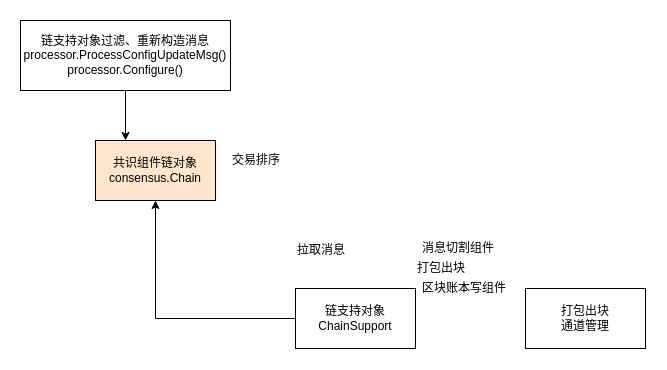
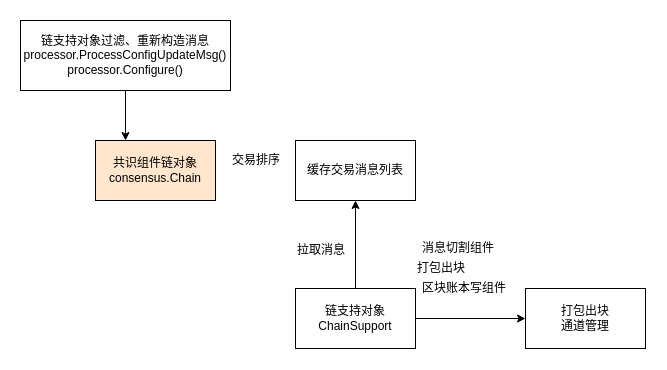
none -> (356, 171)
none -> (356, 248)
(171, 319) -> (467, 319)
